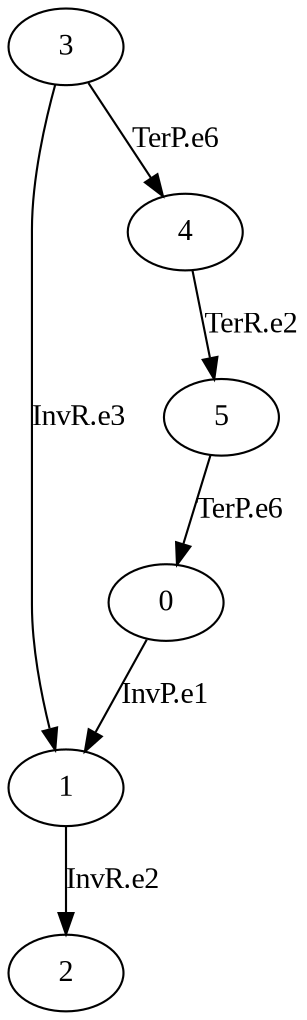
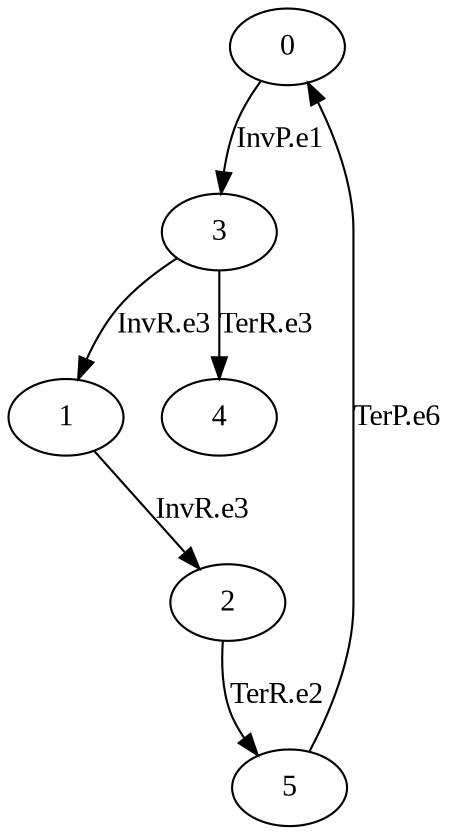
(176, 139) -> (266, 325)
(201, 314) -> (225, 692)
(121, 686) -> (236, 124)
(113, 880) -> (202, 510)
